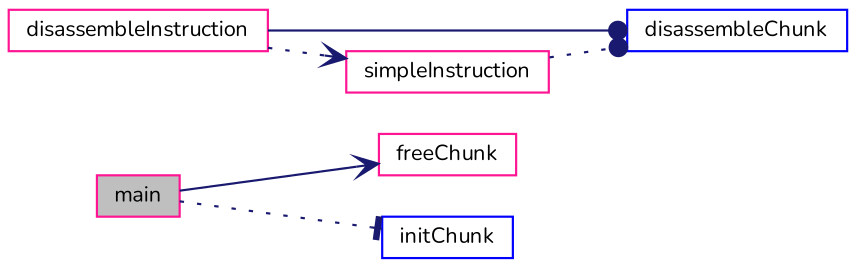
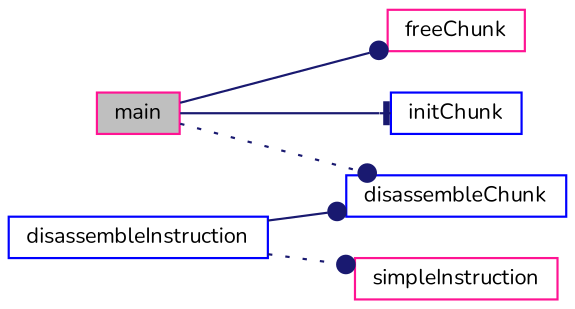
(138, 30) -> (138, 237)
(296, 52) -> (302, 259)
(580, 53) -> (269, 147)
(268, 179) -> (275, 78)
(275, 214) -> (280, 113)
